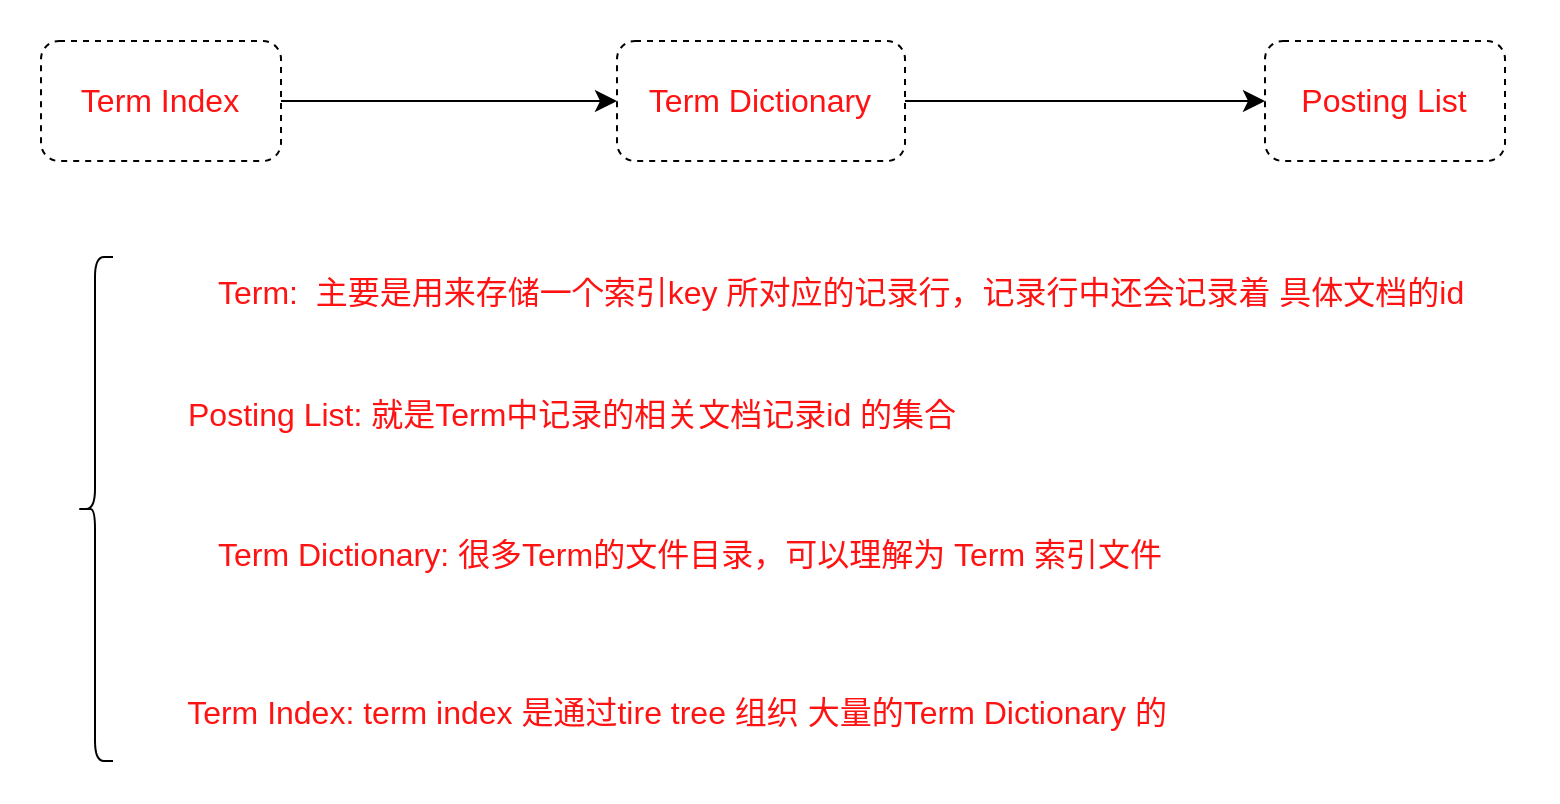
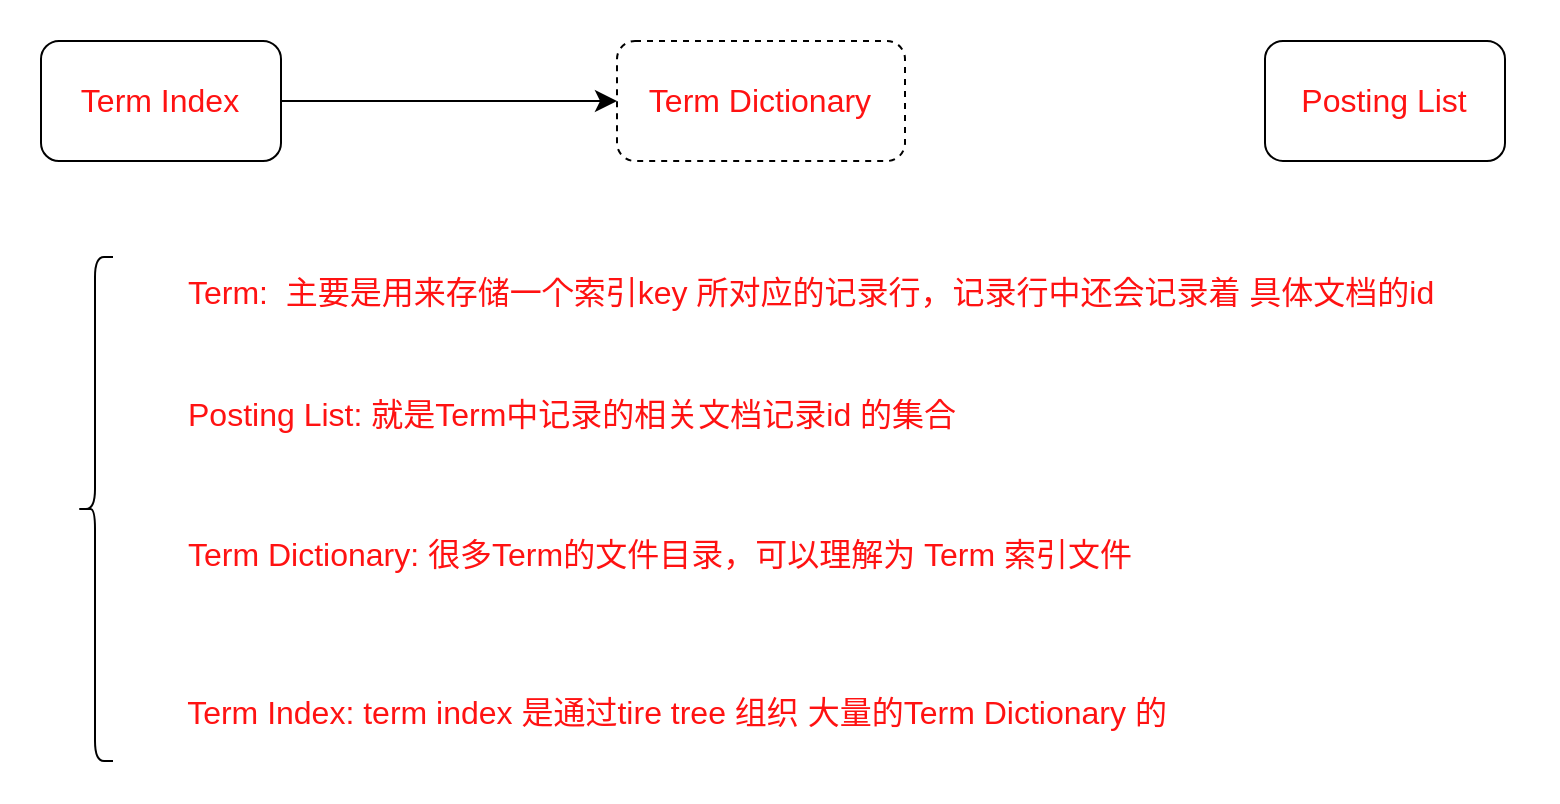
(161, 101) -> (161, 101)
(1078, 101) -> none
(1385, 101) -> (1385, 101)
(881, 293) -> (851, 293)
(827, 555) -> (797, 555)
